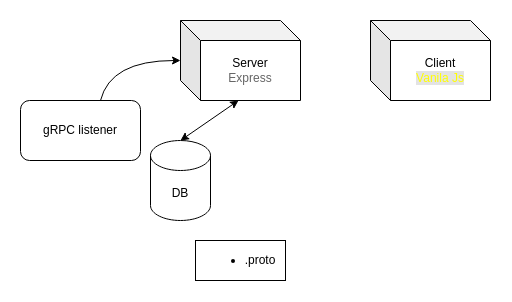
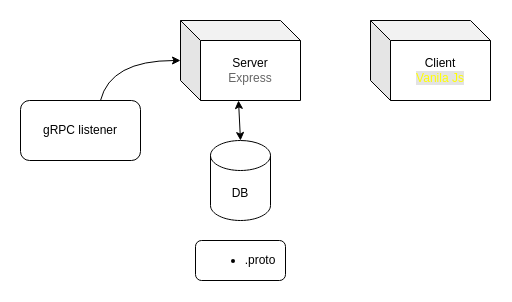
(181, 181) -> (241, 181)
(241, 261) -> (241, 261)
